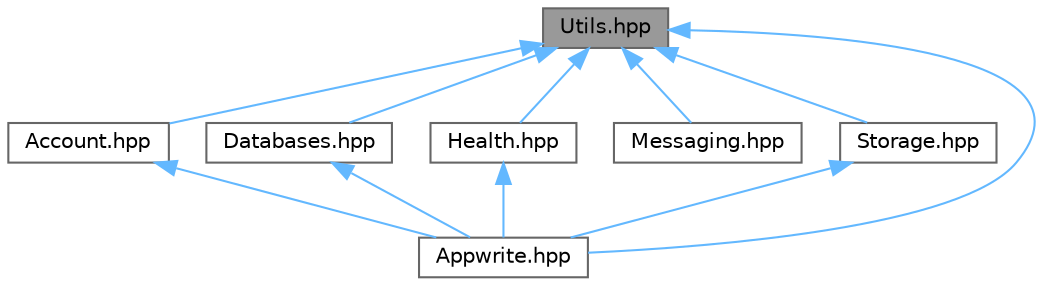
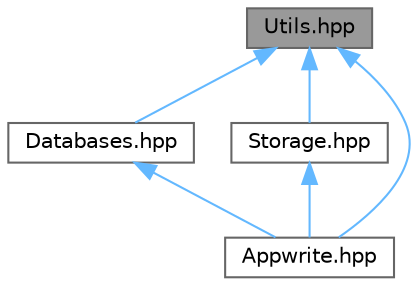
(89, 143) -> none
(503, 143) -> none
(708, 143) -> none
